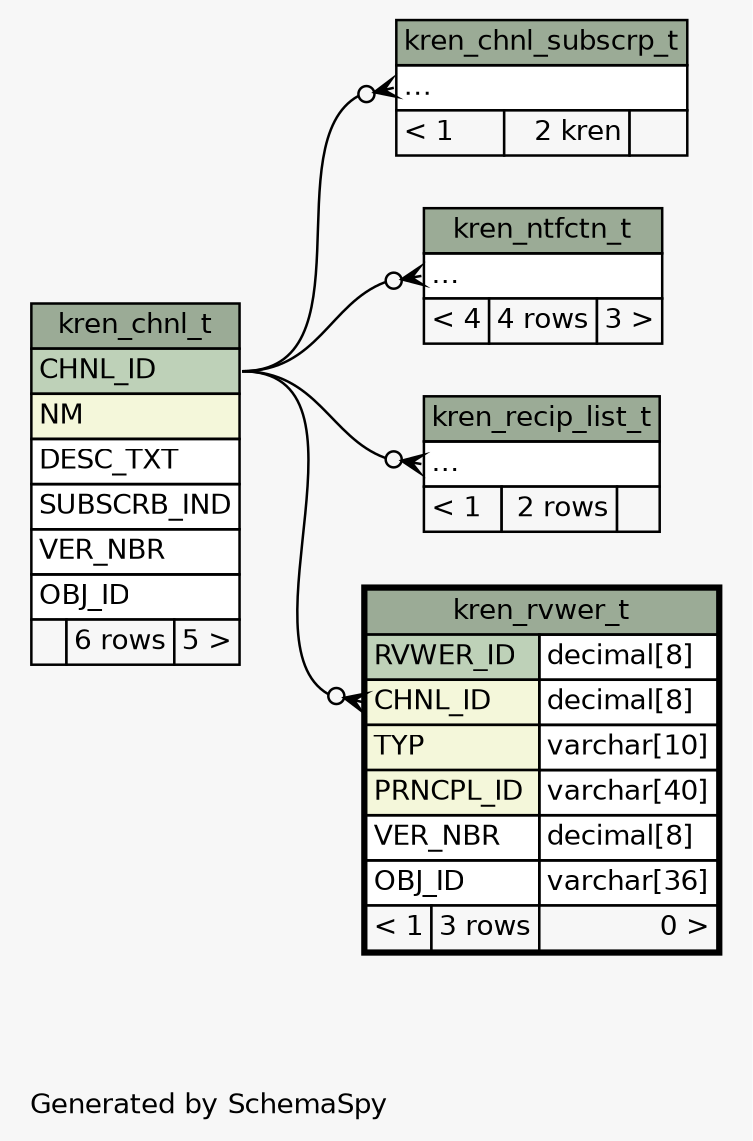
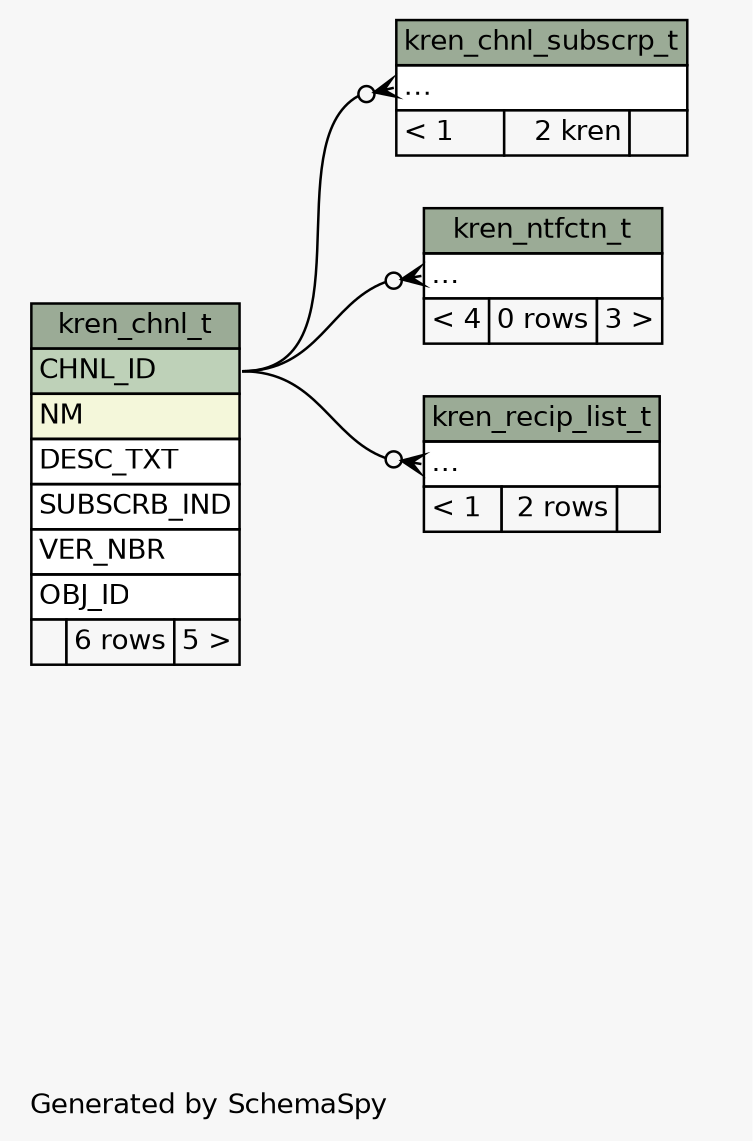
(543, 320) -> (543, 320)
(542, 770) -> none
